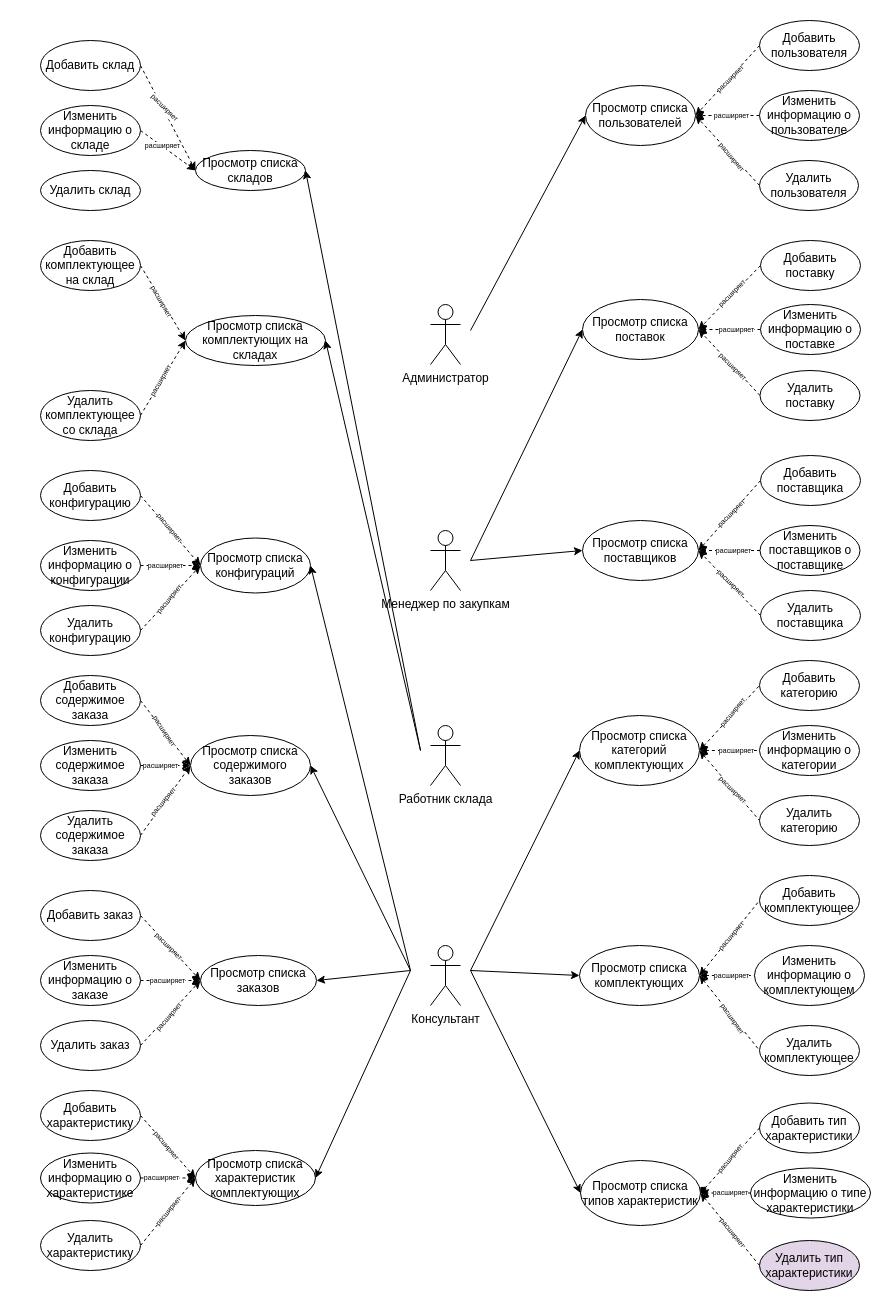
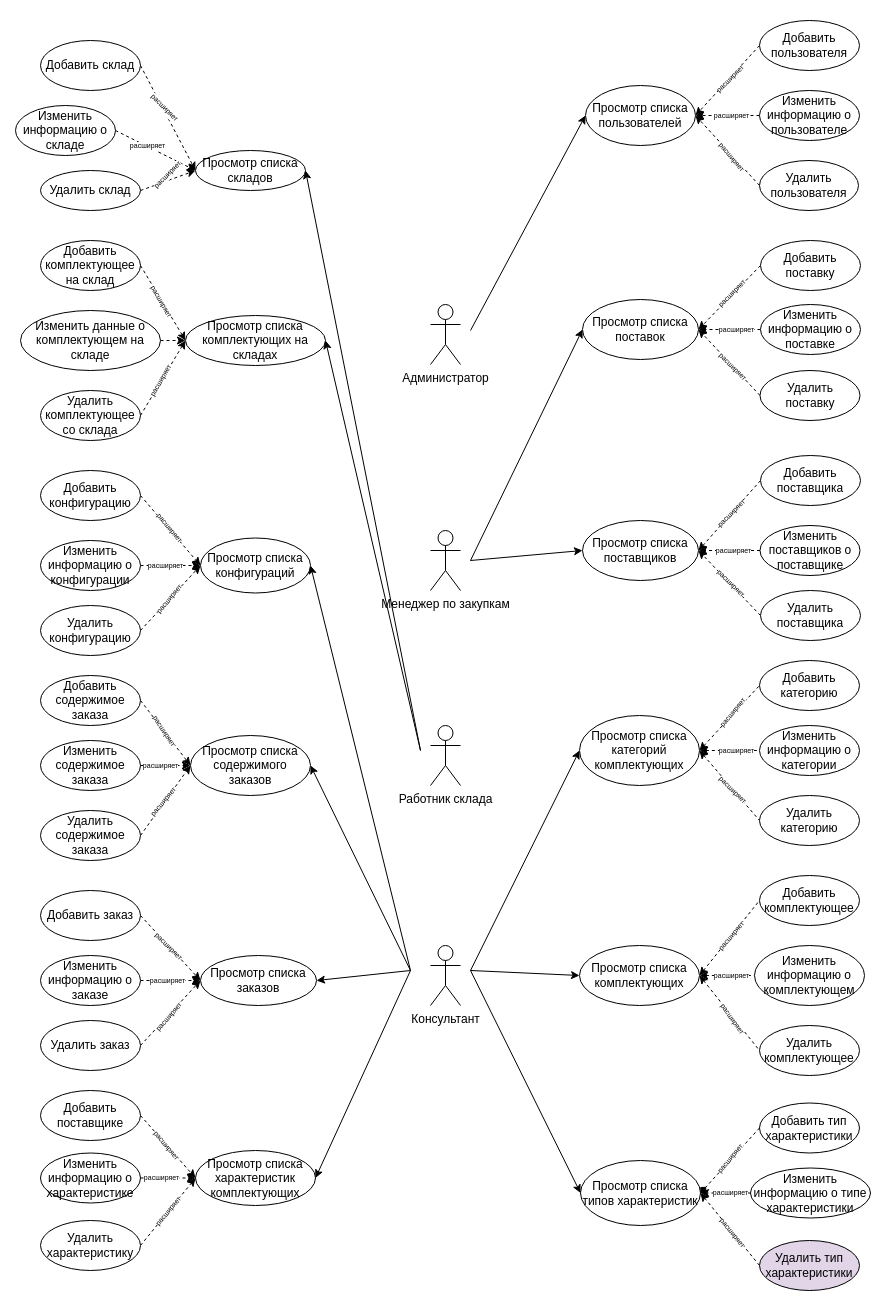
(91, 131) -> (66, 131)
none -> (165, 182)
none -> (91, 341)
none -> (170, 341)
(91, 1116) -> (91, 1116)
